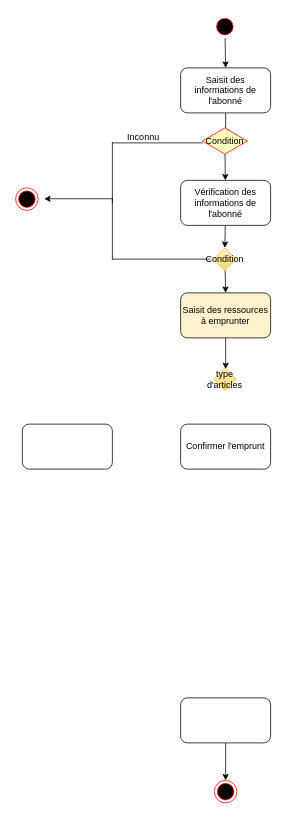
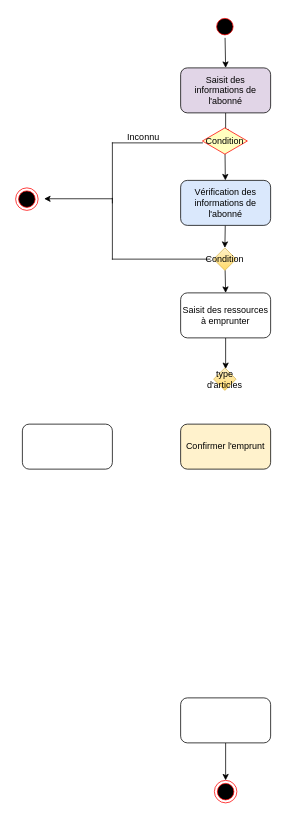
(225, 90) -> (225, 90)
(225, 203) -> (225, 203)
(225, 315) -> (225, 315)
(225, 447) -> (225, 447)
